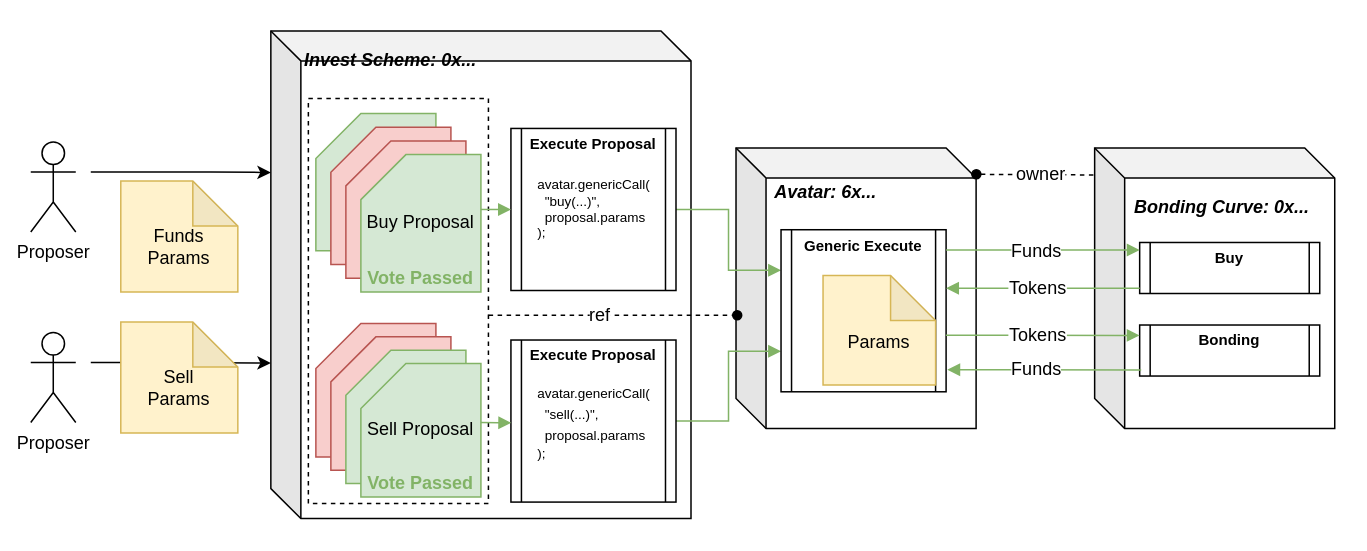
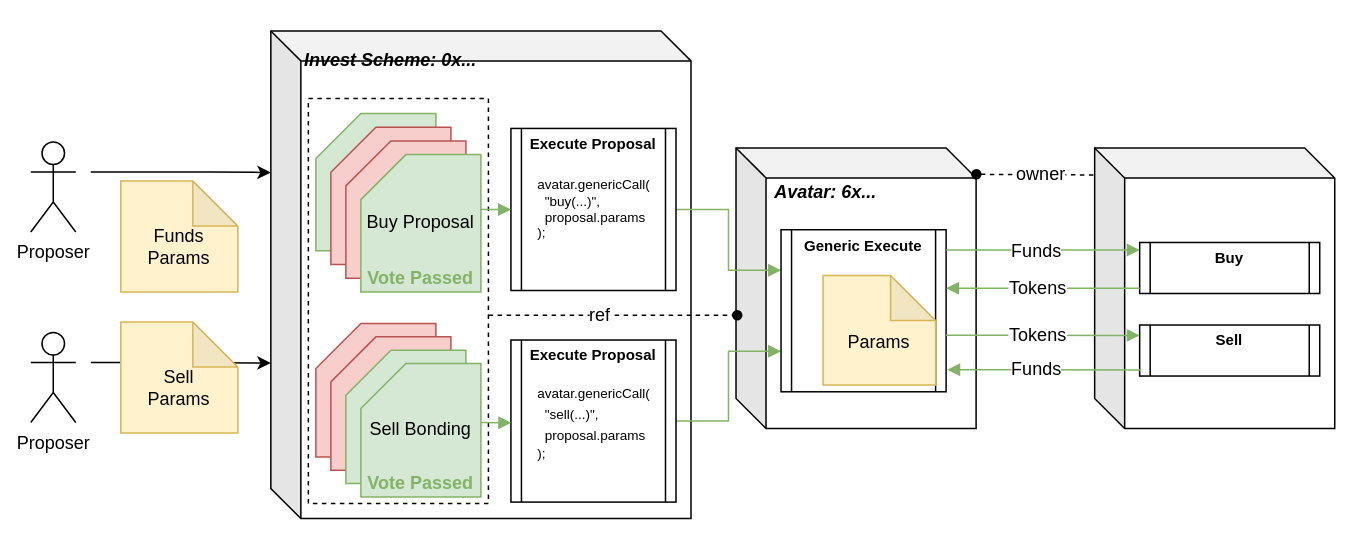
(1222, 208) -> none
(1229, 340) -> (1229, 340)
(421, 430) -> (421, 430)
